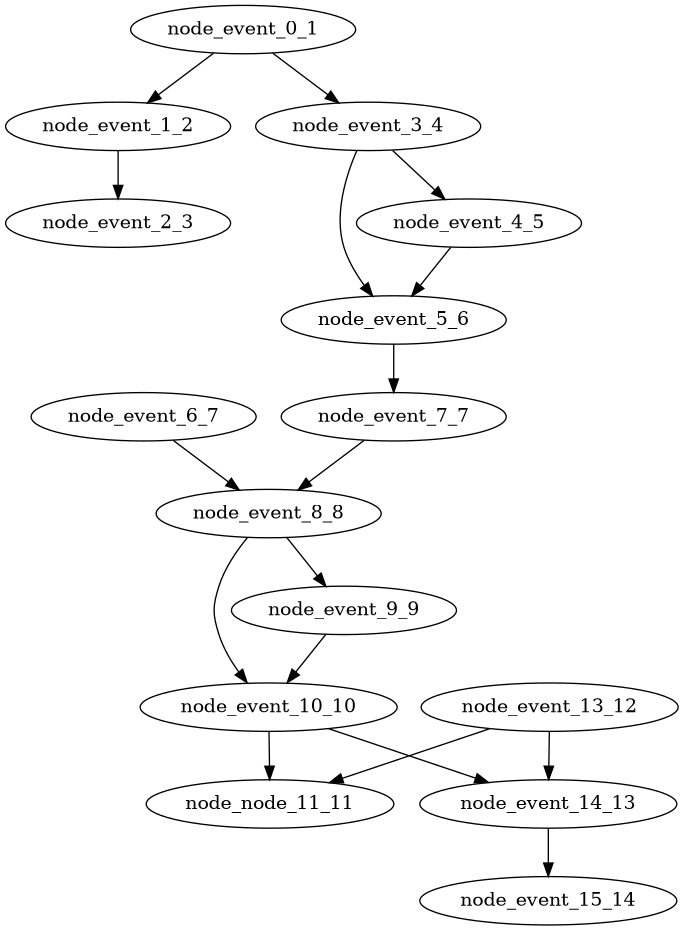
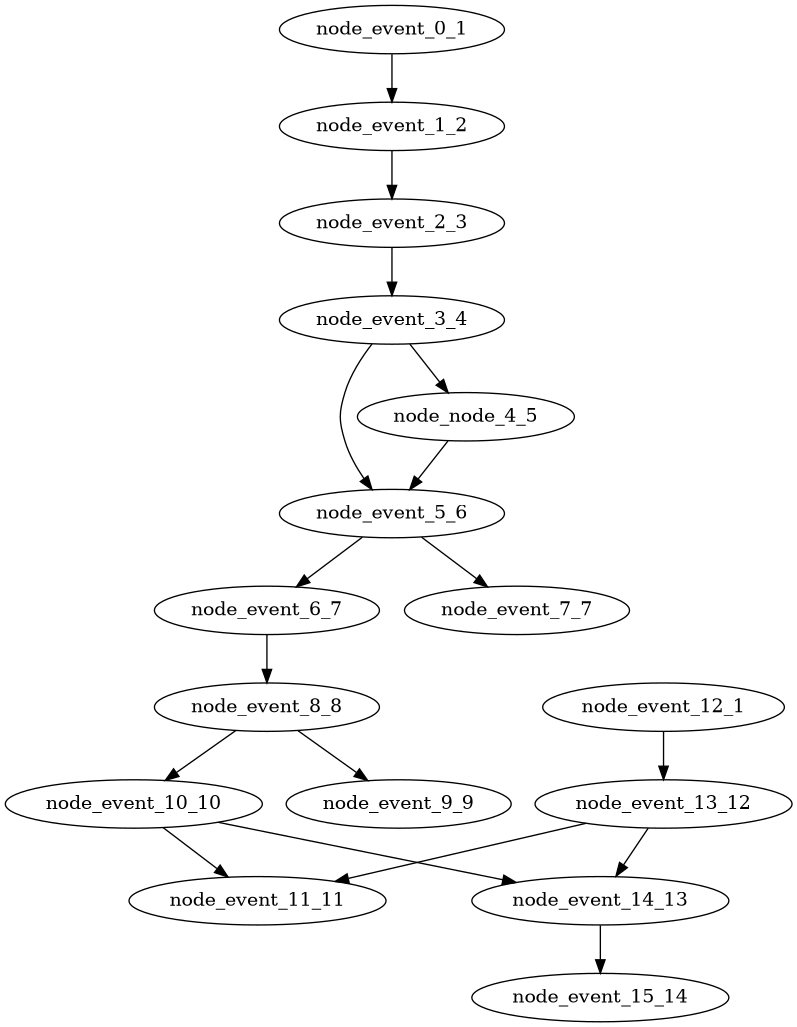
(300, 74) -> (392, 265)
(469, 223) -> (466, 417)
(336, 461) -> none
none -> (335, 558)
(311, 653) -> none
none -> (664, 707)
(270, 804) -> (258, 901)
